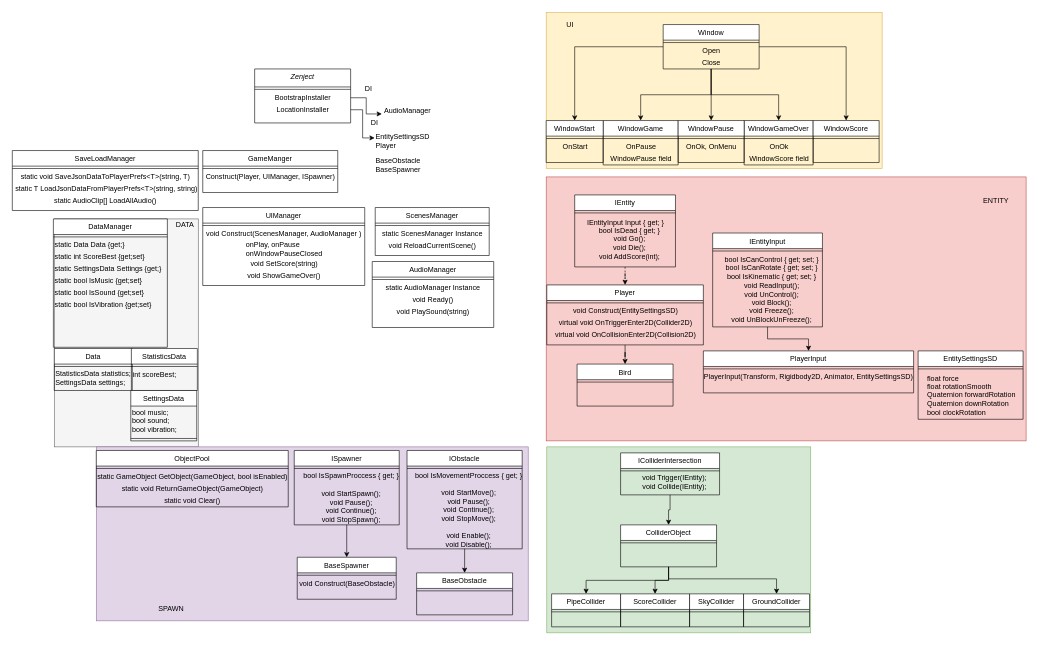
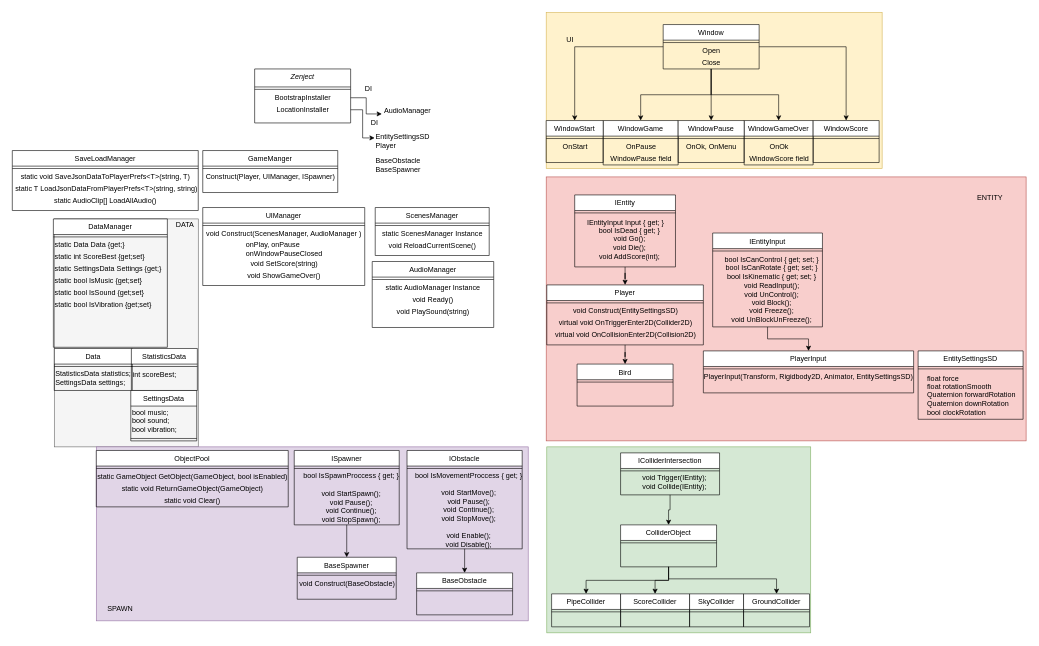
(570, 24) -> (570, 39)
(996, 201) -> (990, 198)
(625, 278) -> (625, 278)
(171, 609) -> (120, 609)
